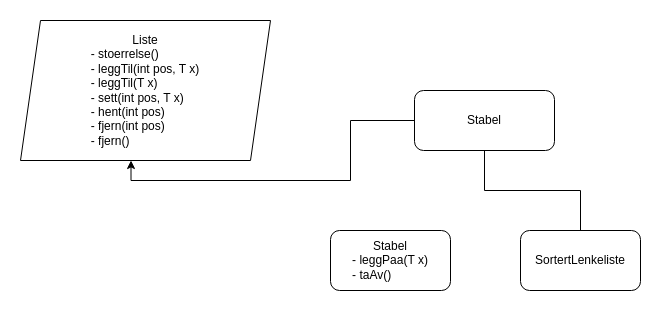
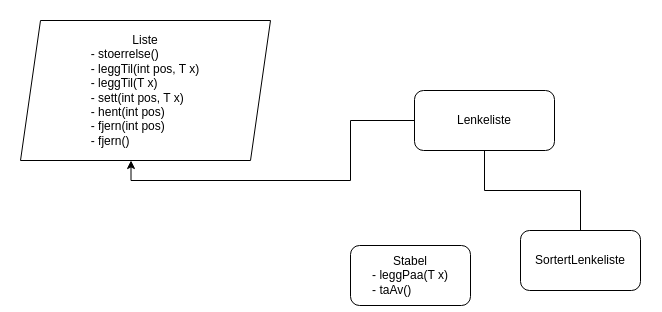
(485, 121) -> (485, 121)
(391, 261) -> (411, 276)
